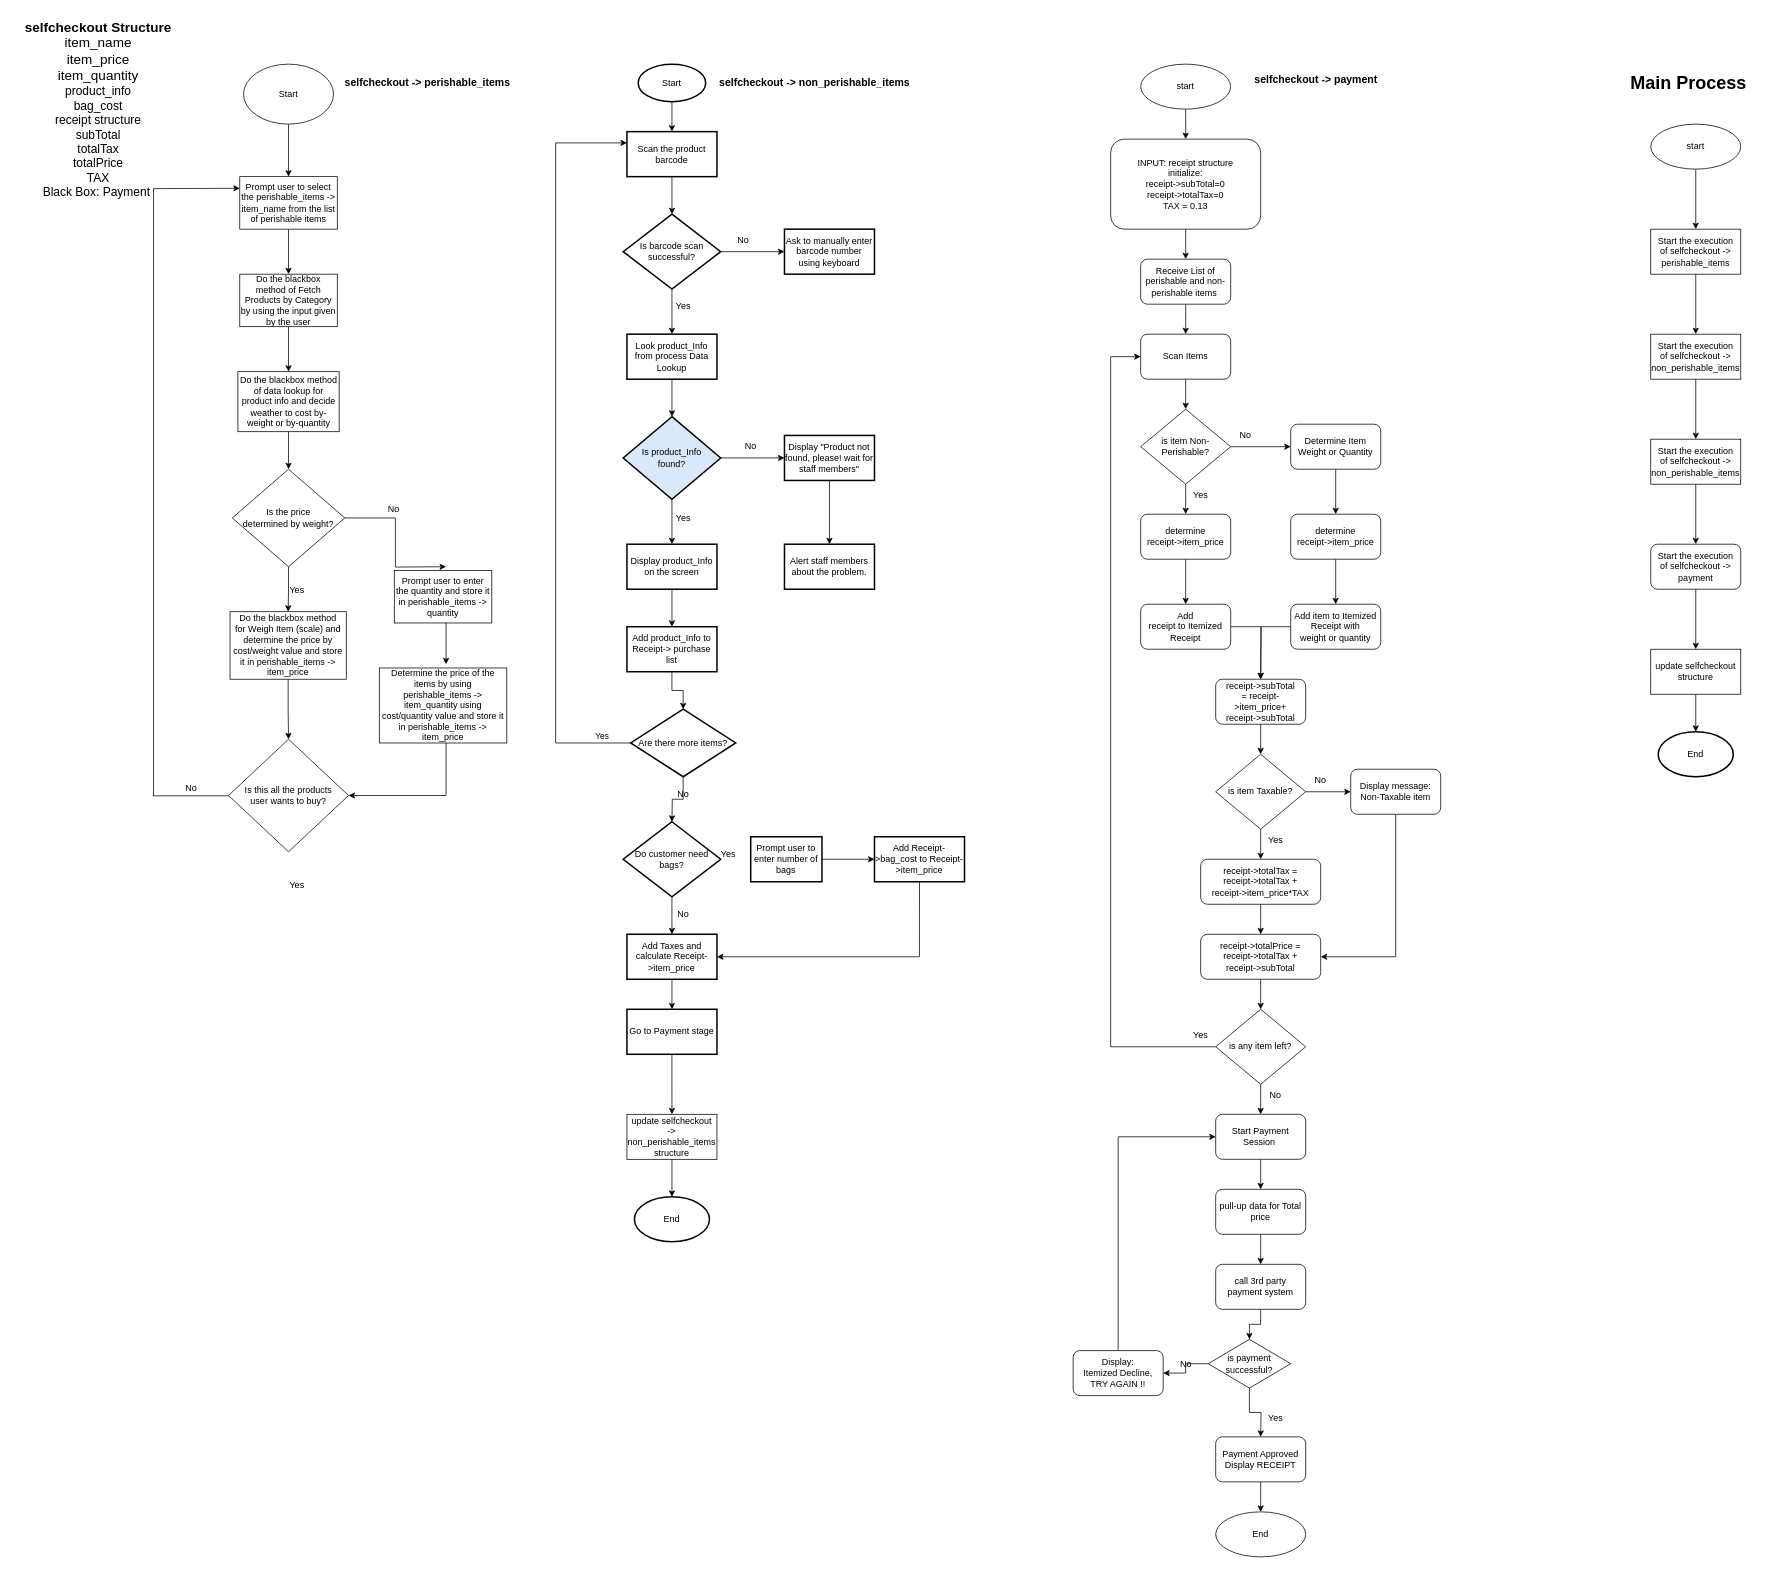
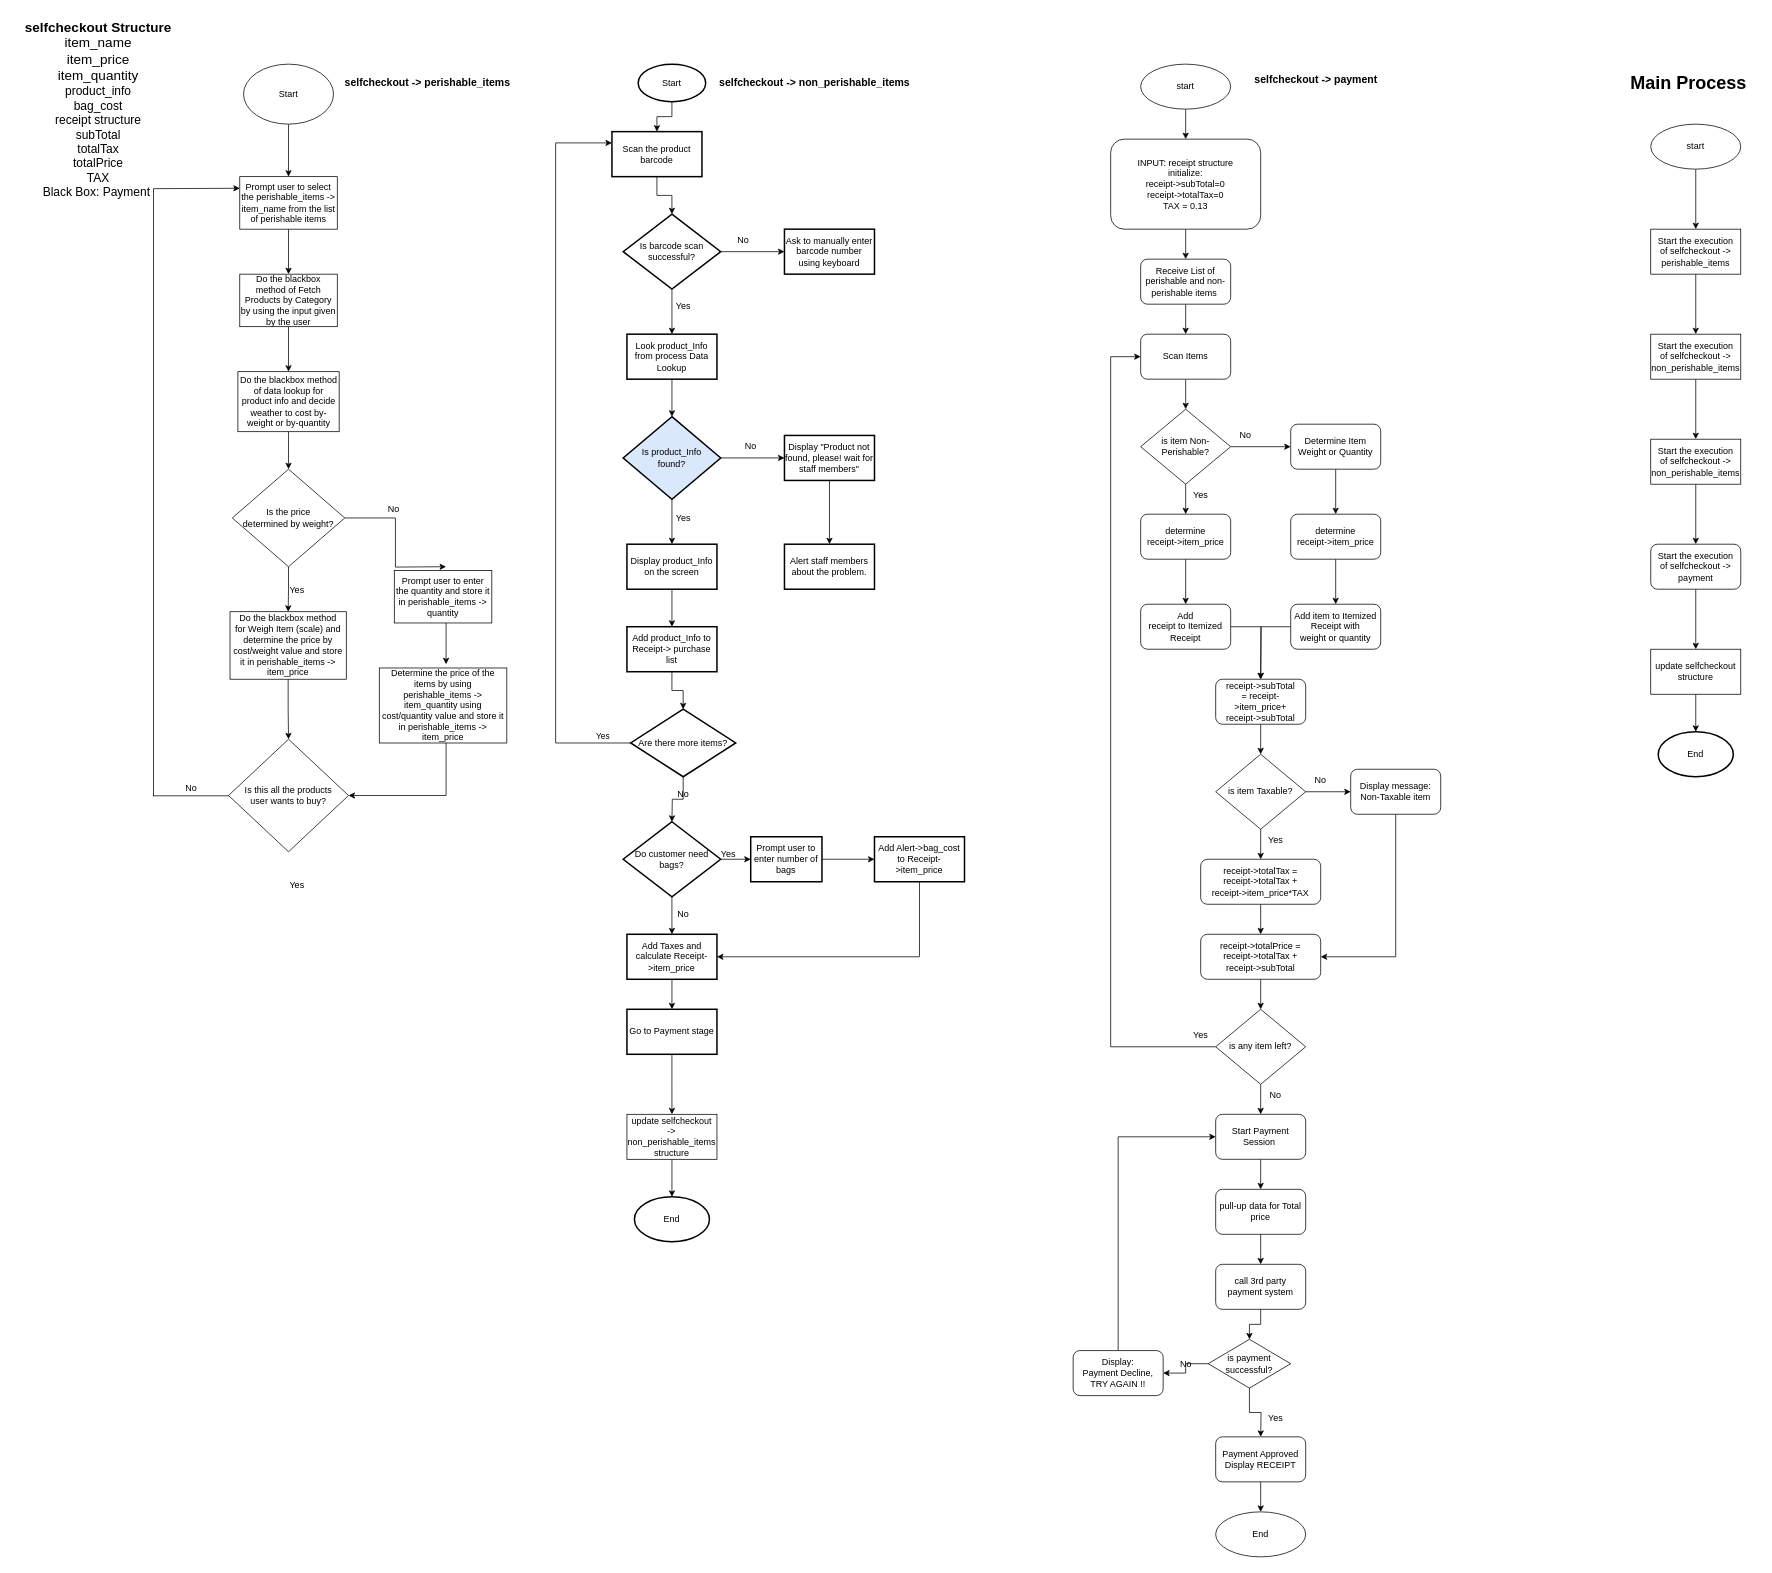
(672, 154) -> (657, 154)
none -> (733, 859)
(919, 859) -> (919, 859)
(1118, 1373) -> (1118, 1373)
